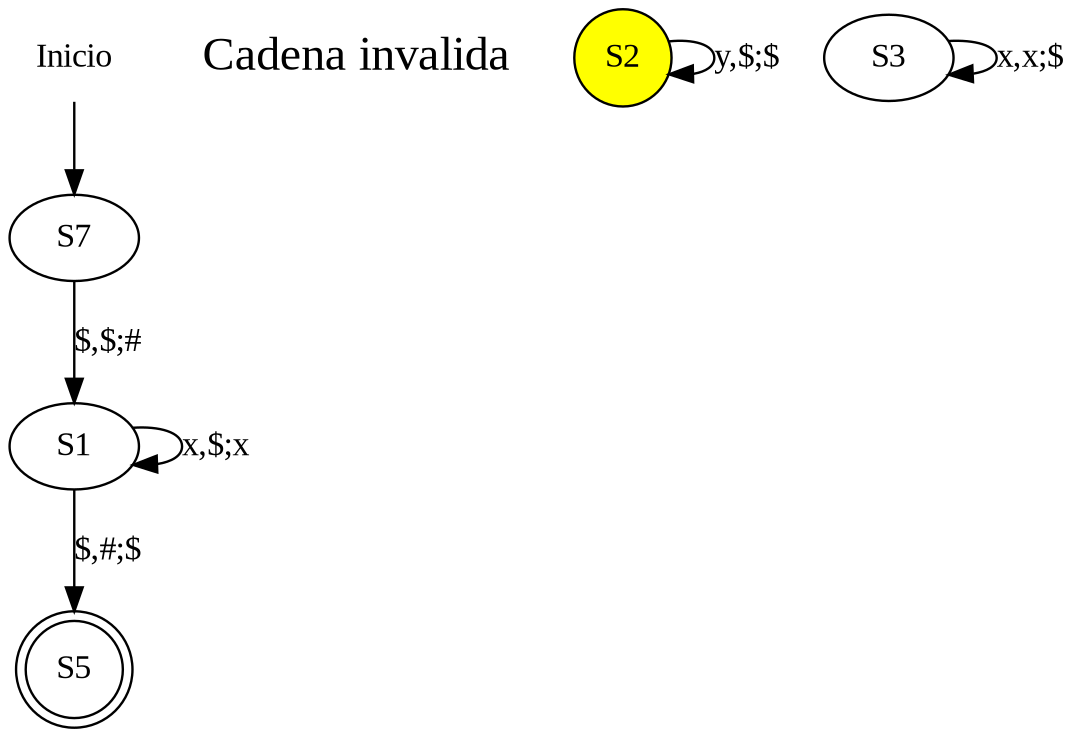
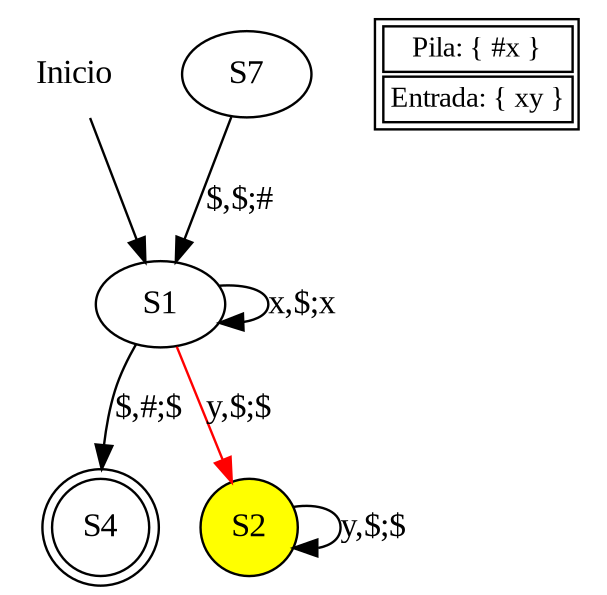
(357, 58) -> none
(889, 58) -> none
none -> (477, 74)
(74, 136) -> (113, 179)
none -> (200, 403)
(74, 669) -> (101, 527)
